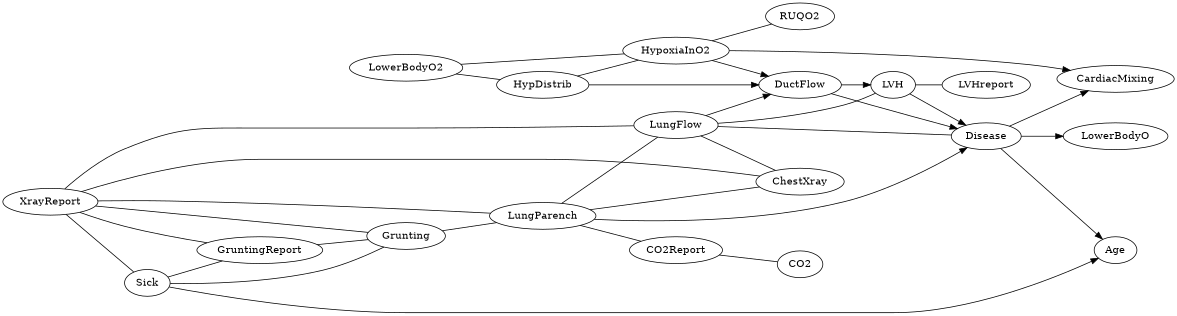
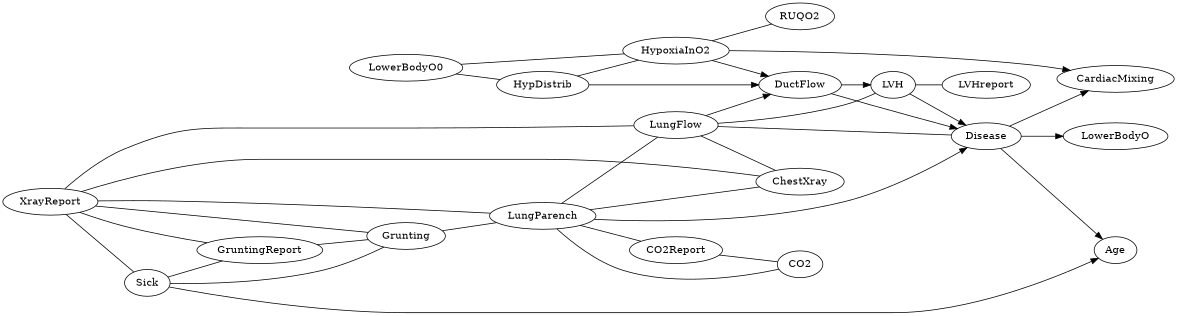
(406, 68) -> (406, 68)
none -> (662, 278)
